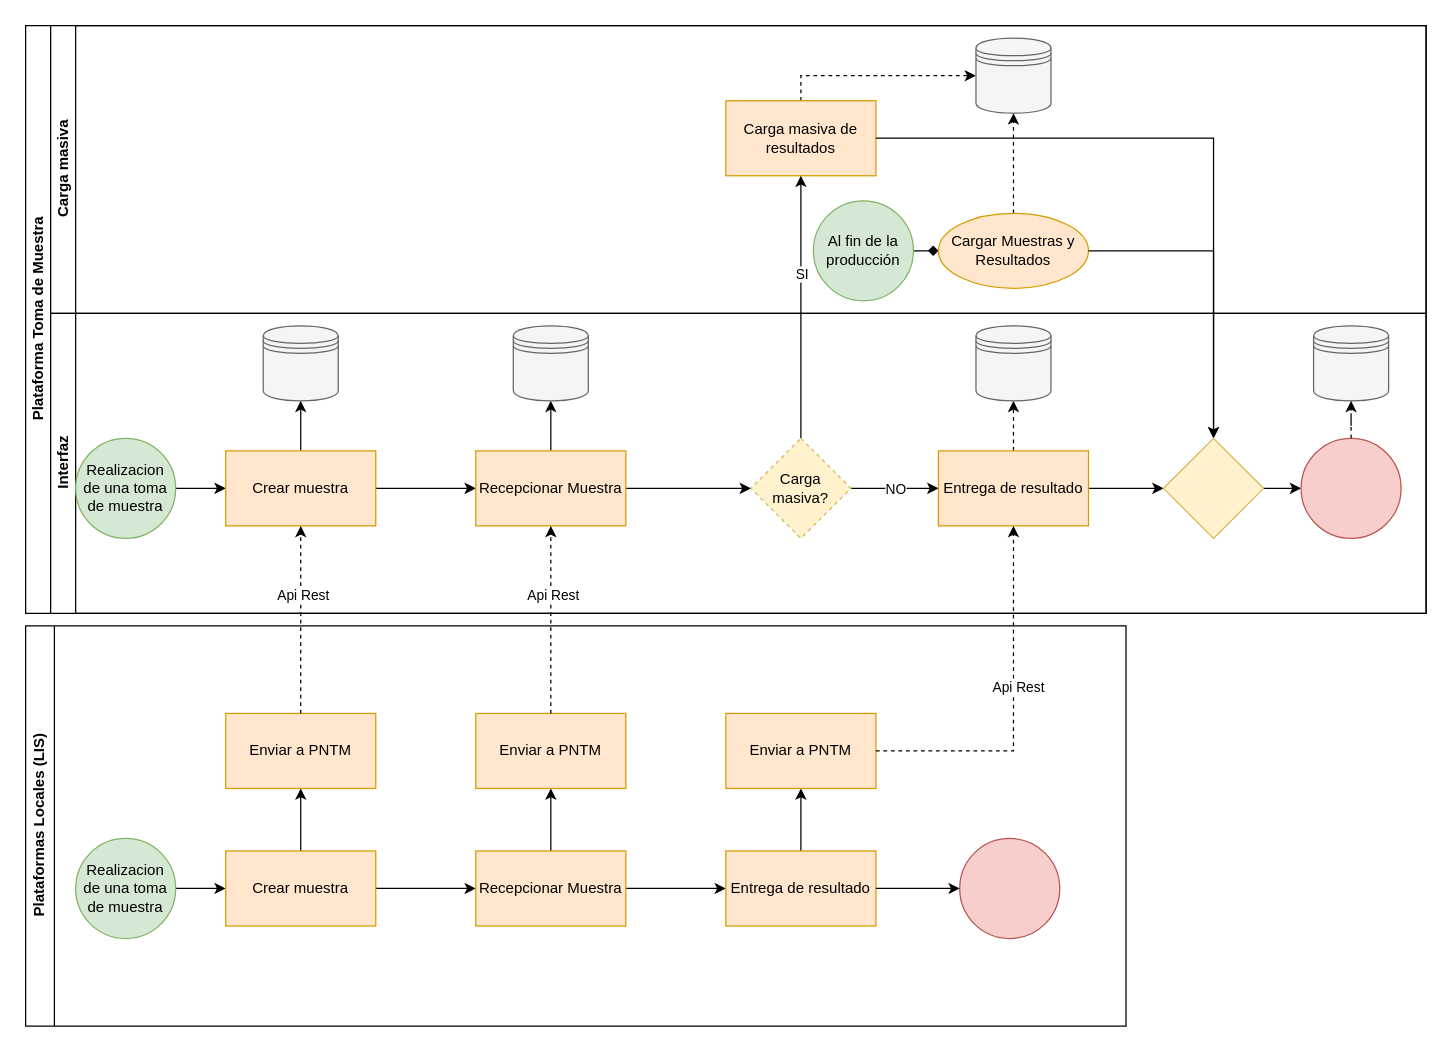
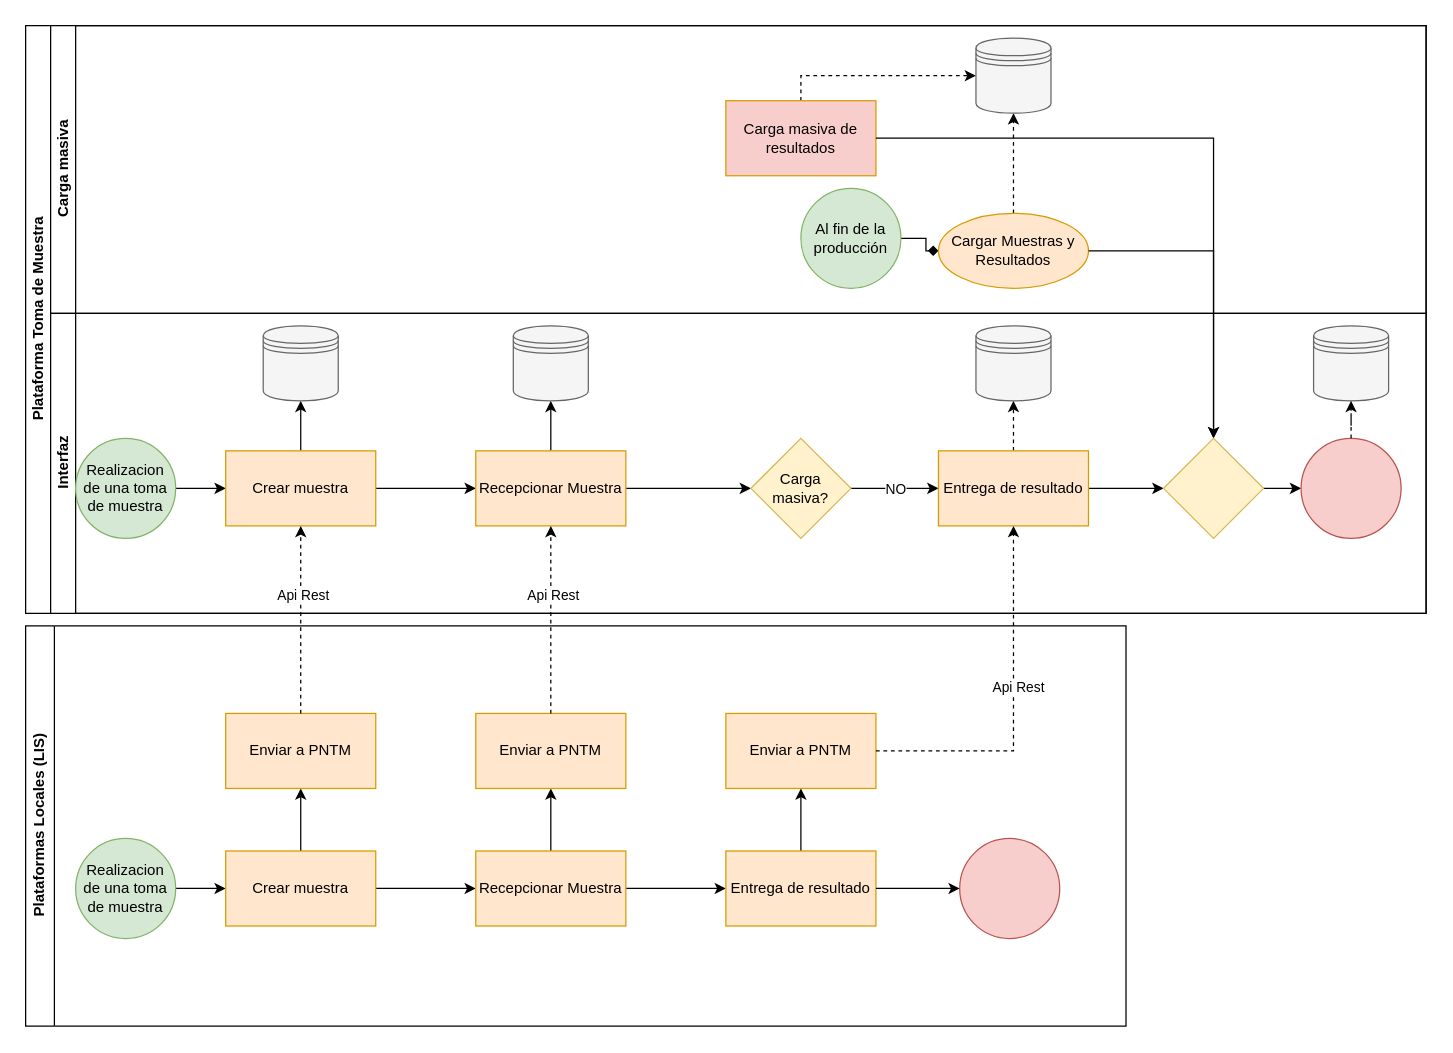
(801, 138) -> (801, 138)
(863, 251) -> (851, 238)
(801, 310) -> none
(801, 488) -> (801, 488)
